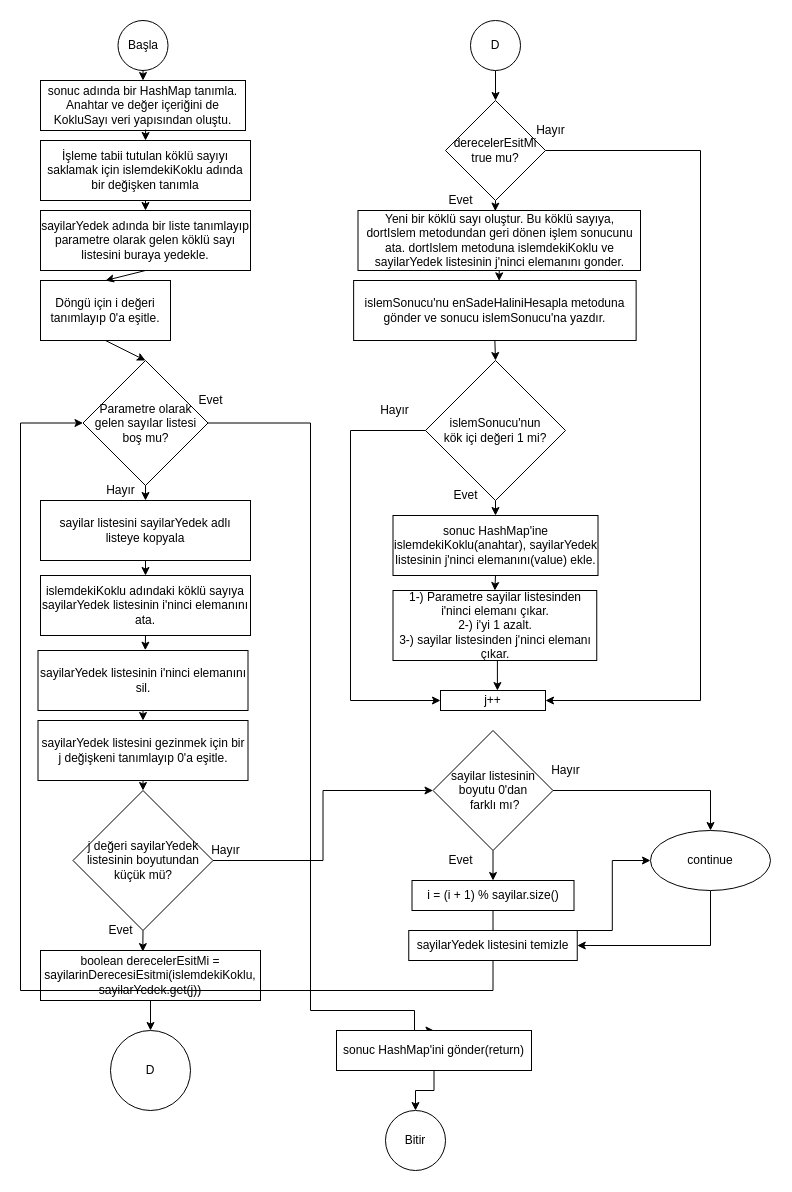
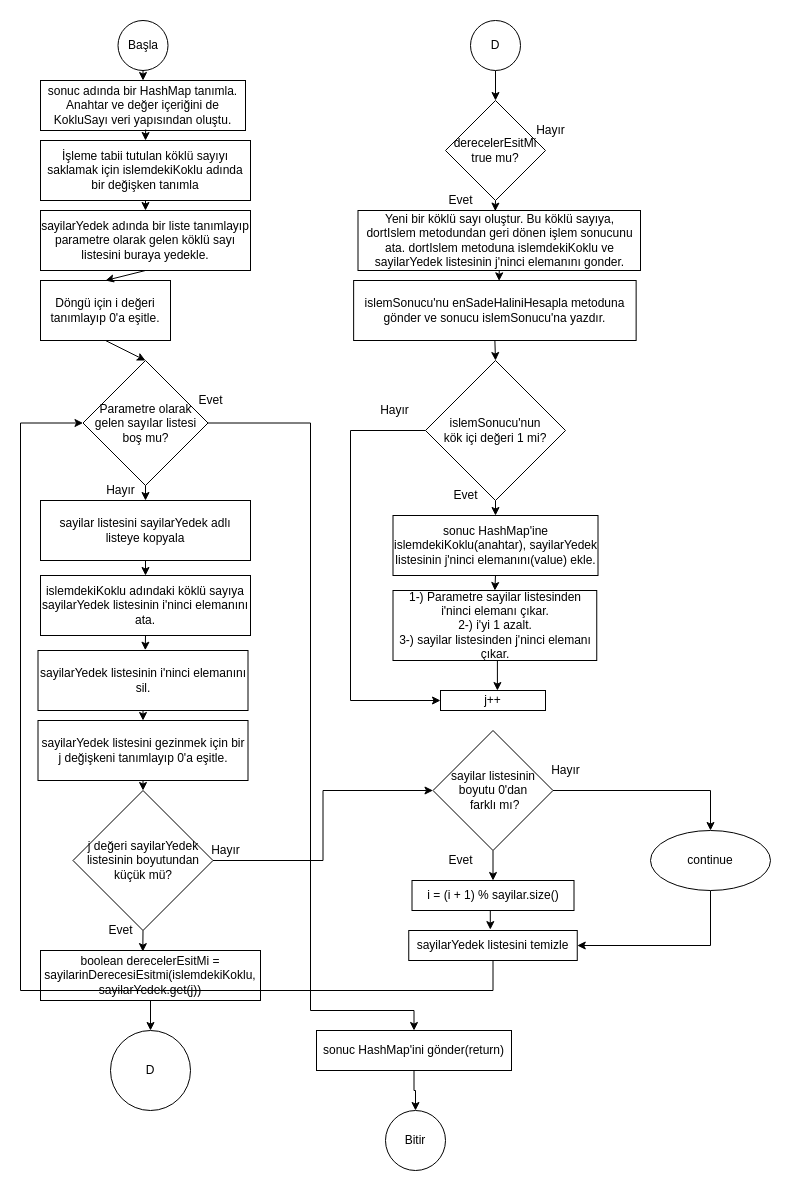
(701, 422) -> none
(612, 899) -> (490, 916)
(434, 1051) -> (414, 1051)
